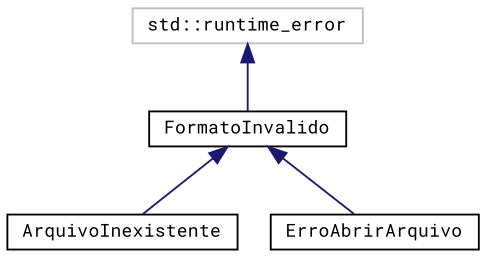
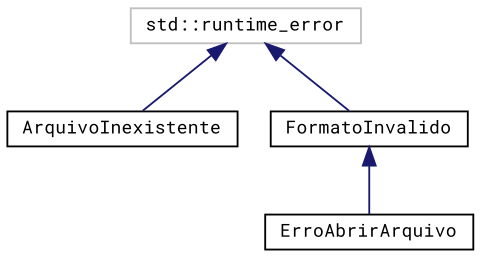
(178, 186) -> (177, 83)
